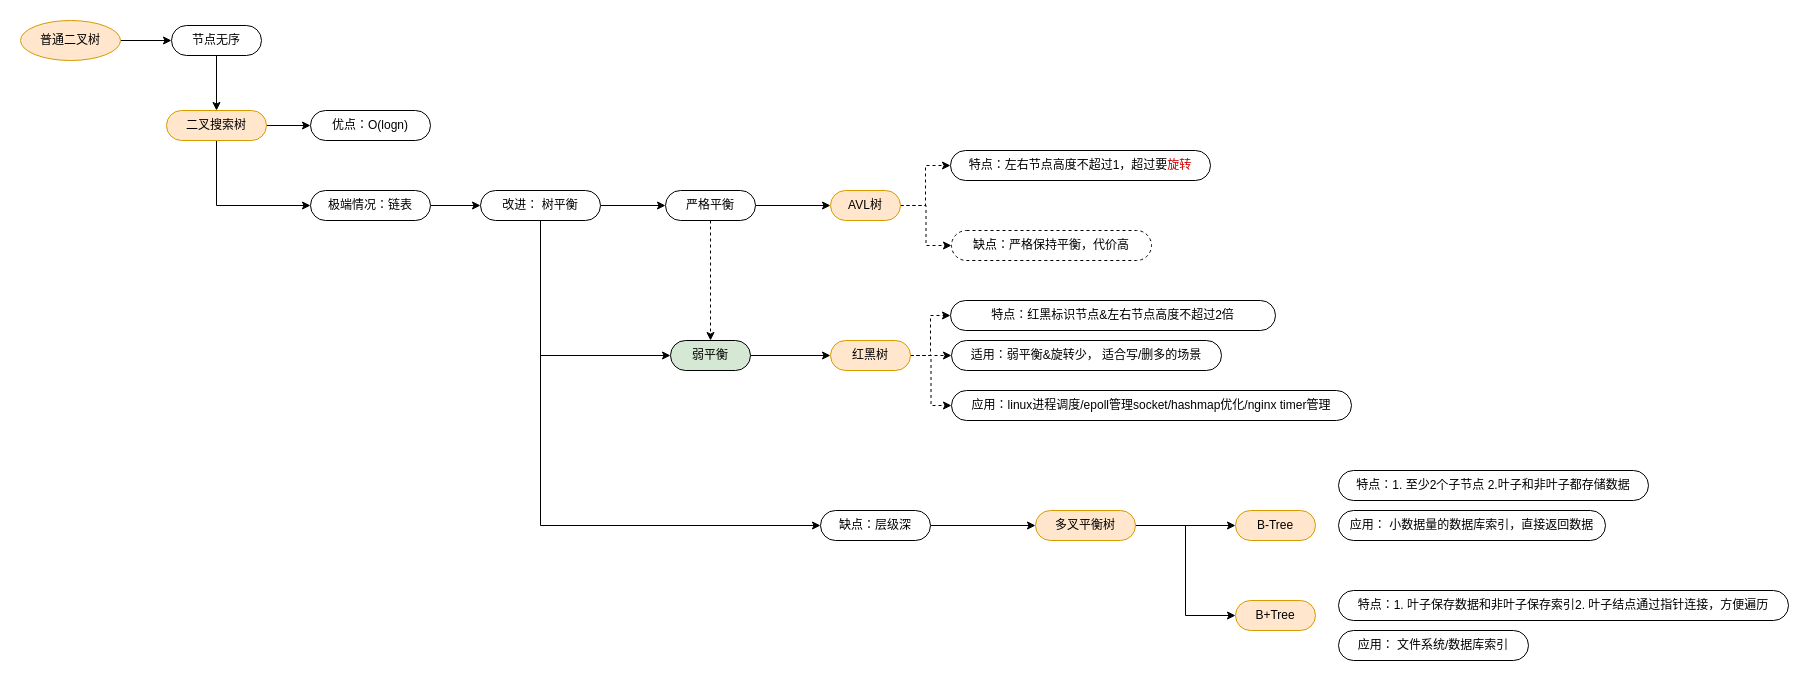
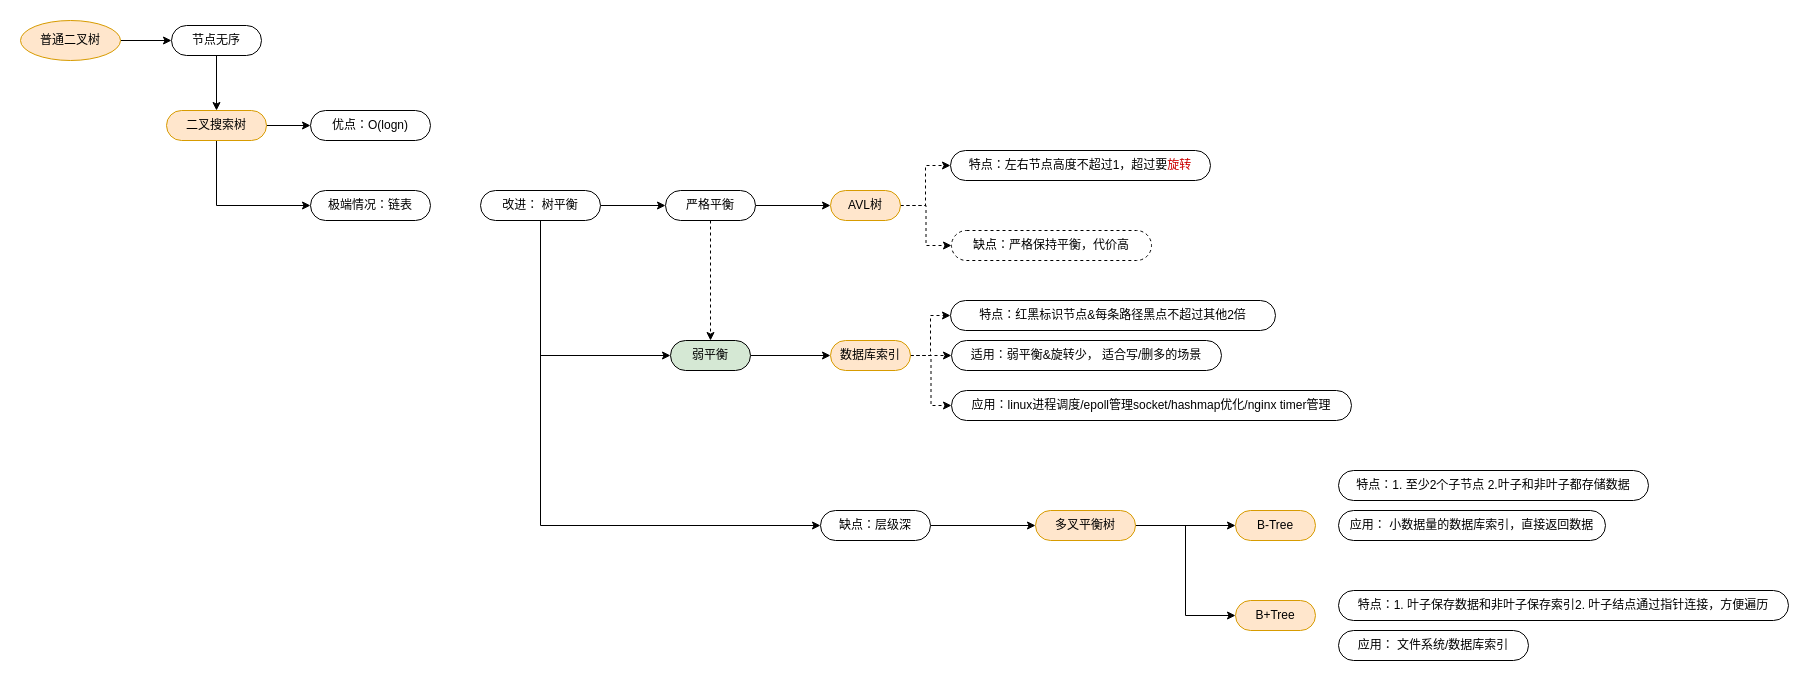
(452, 206) -> none
(1113, 316) -> (1113, 316)
(871, 356) -> (871, 356)
